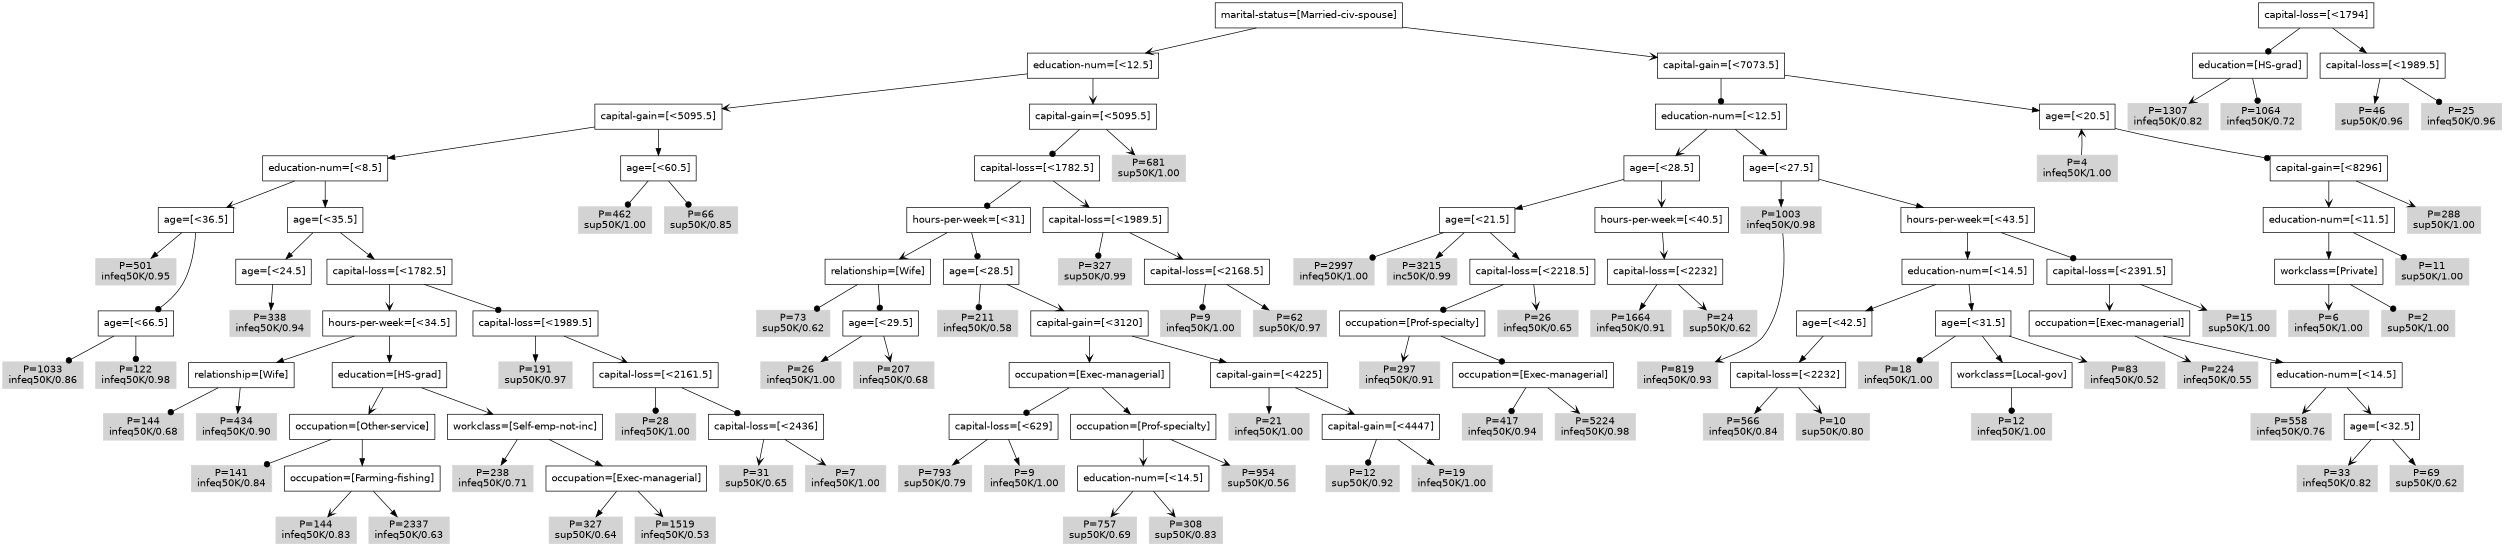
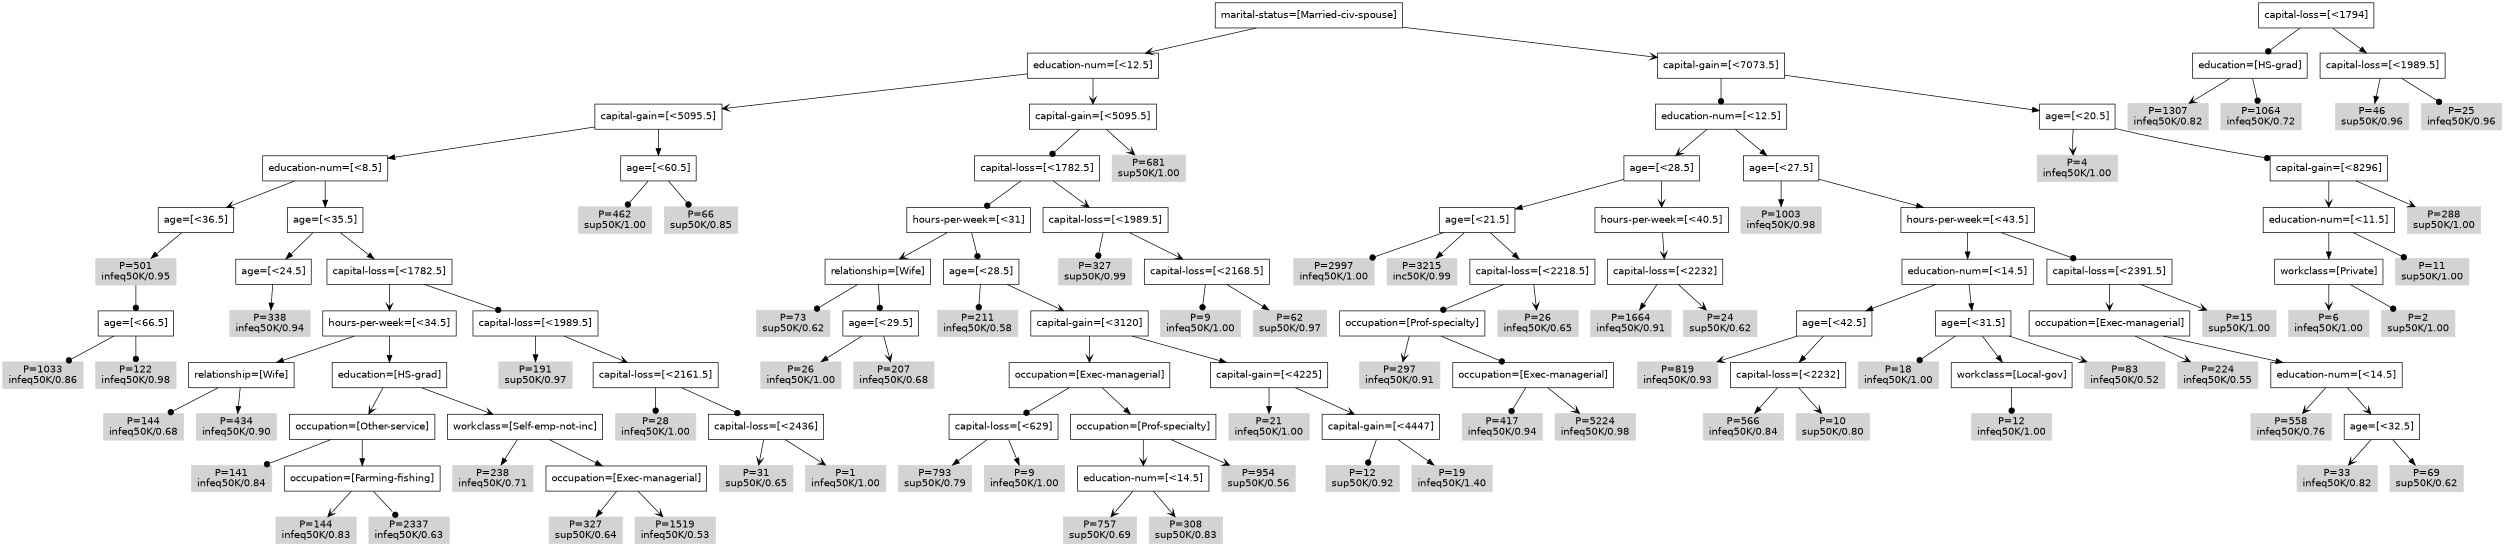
(2082, 146) -> (2073, 139)
(187, 274) -> (136, 295)
(1777, 310) -> (1760, 348)
(846, 479) -> (846, 479)
(1452, 479) -> (1452, 479)
(383, 501) -> (383, 501)
